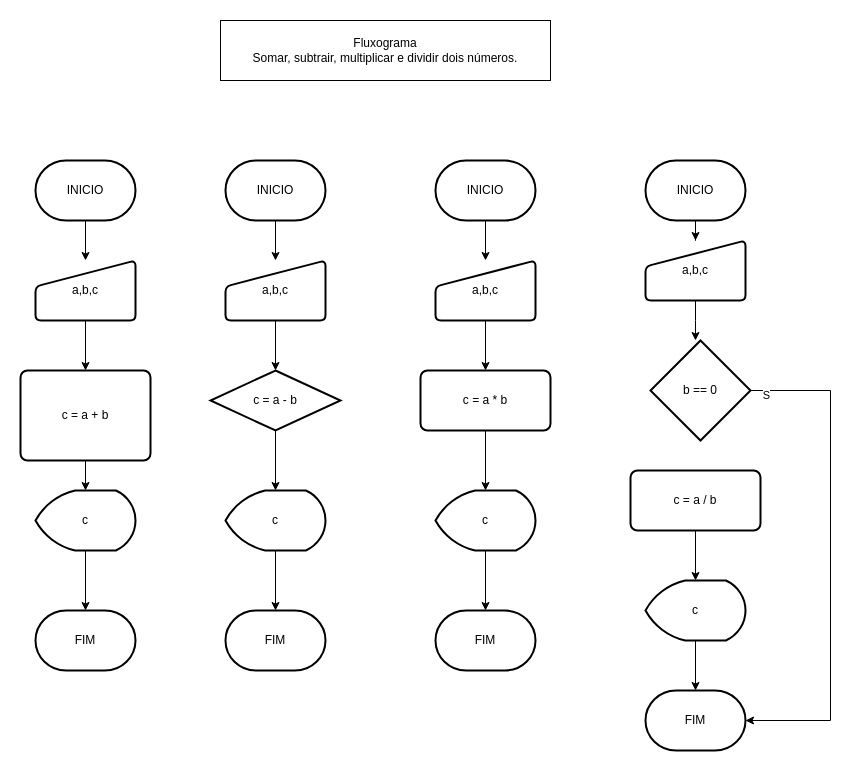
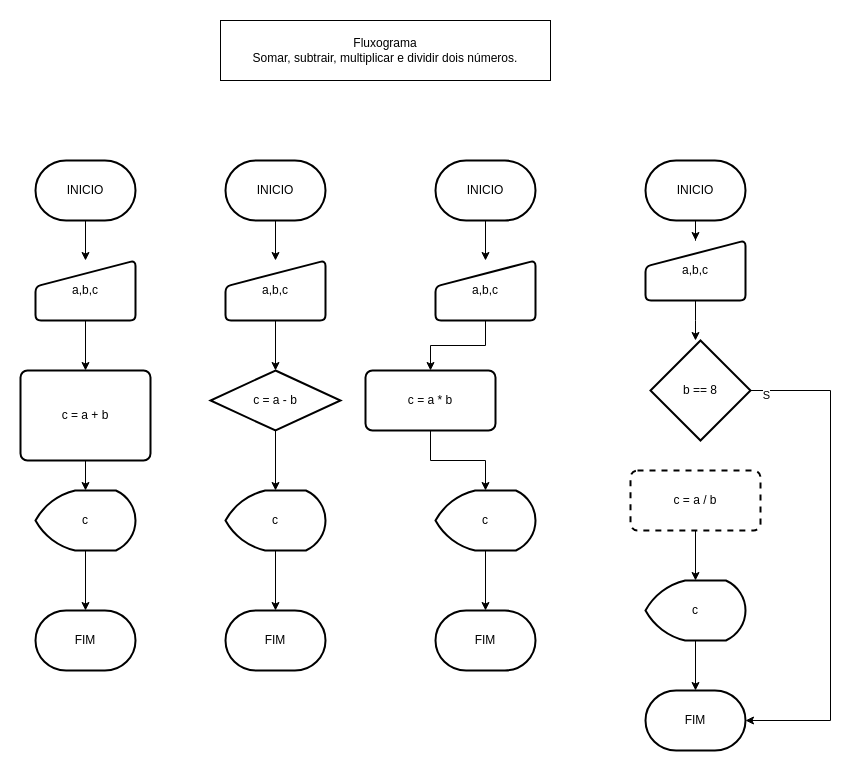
(701, 391) -> (701, 391)
(486, 401) -> (431, 401)
(696, 501) -> (696, 501)
